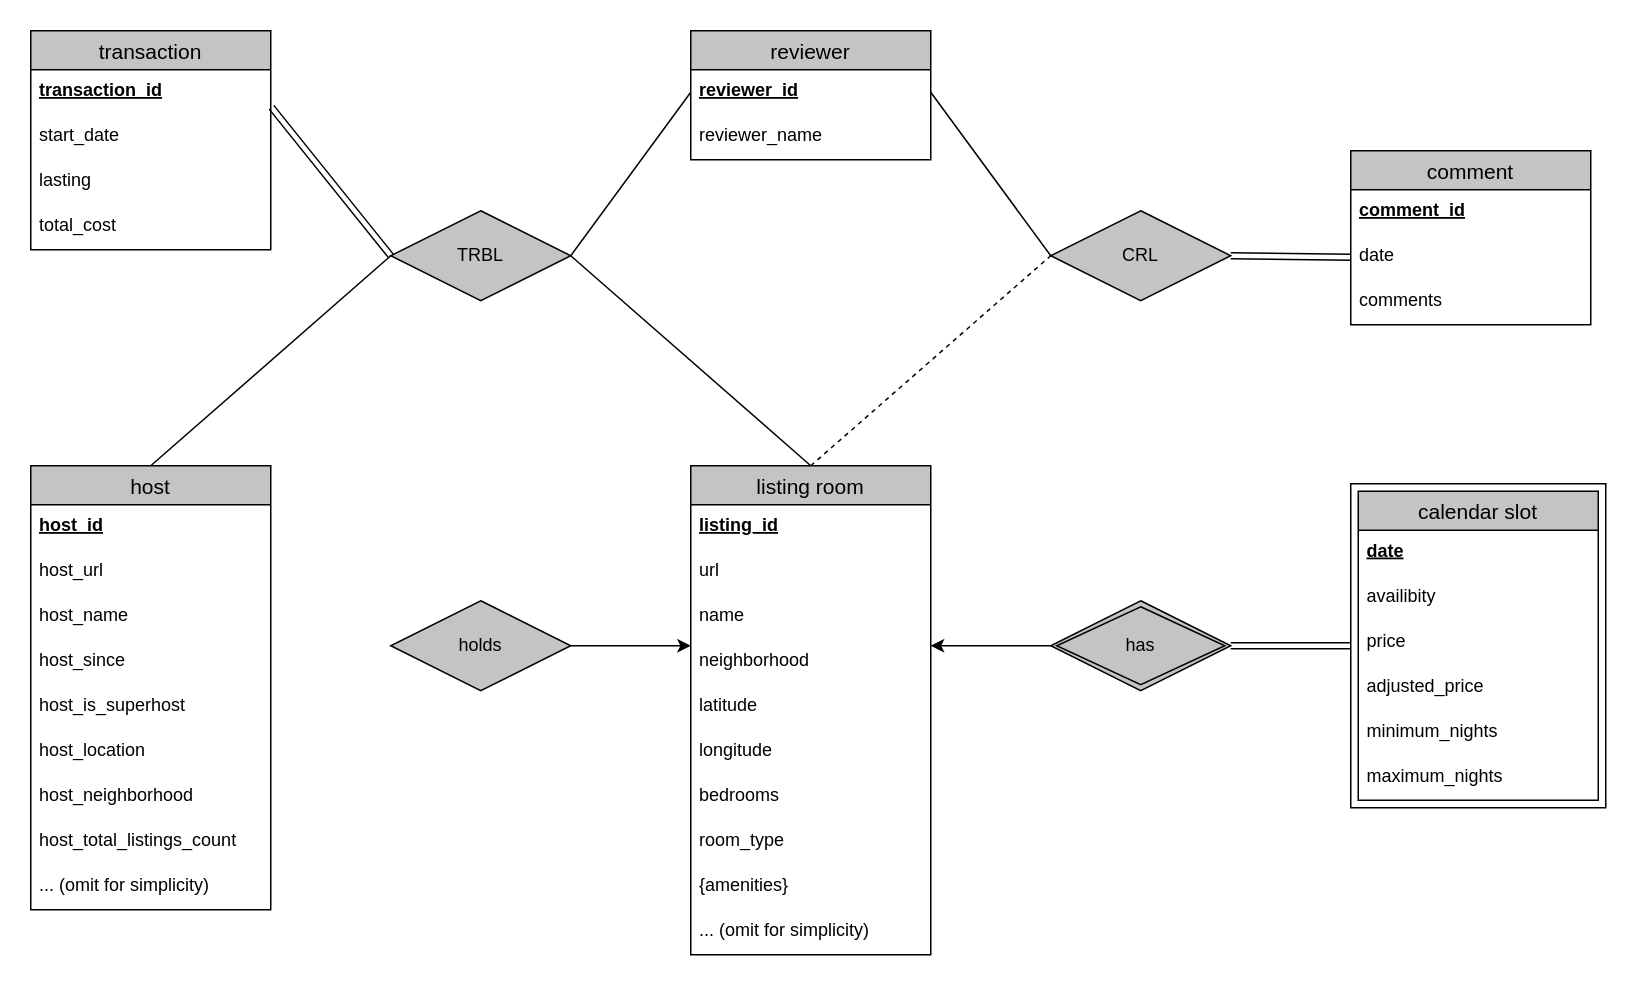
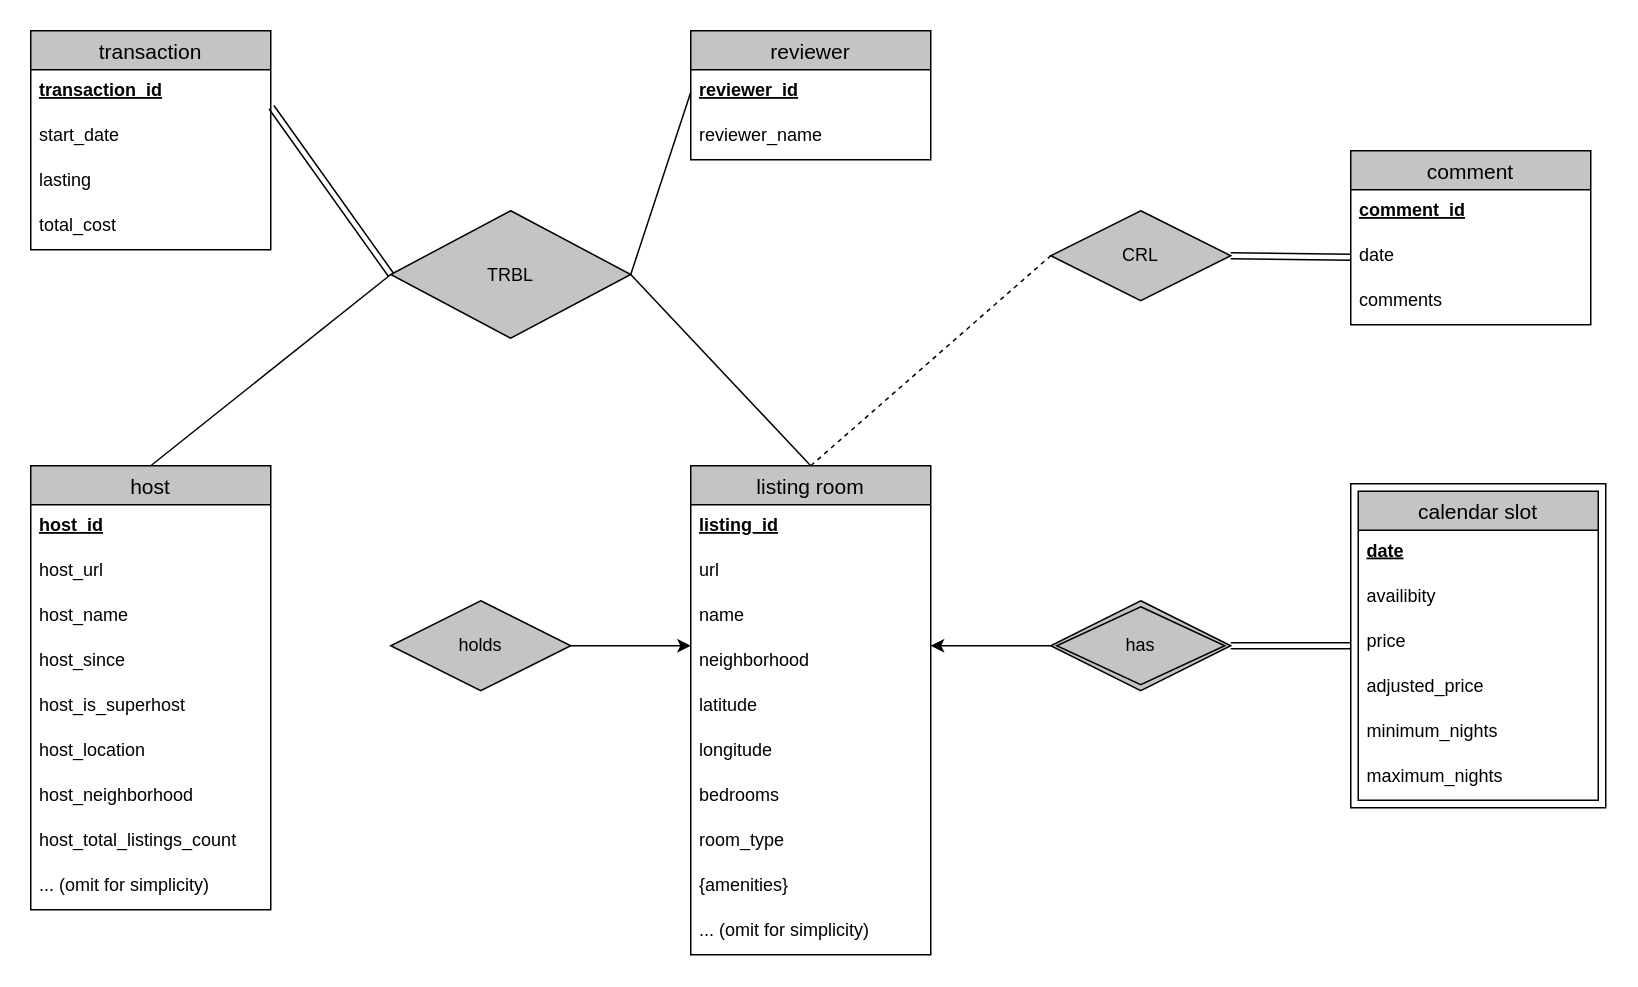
(991, 175) -> none
(481, 256) -> (511, 275)
